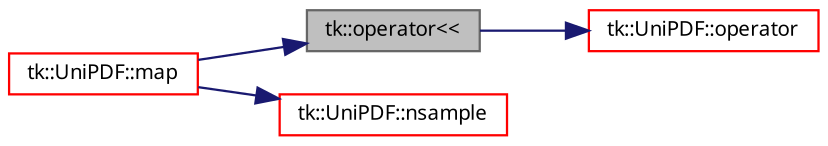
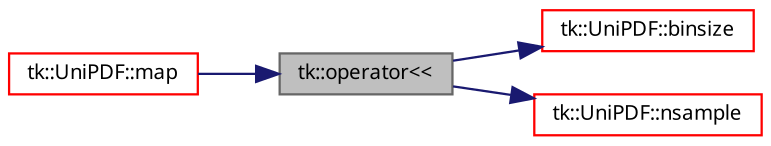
(704, 31) -> (648, 31)
(227, 91) -> (482, 91)
